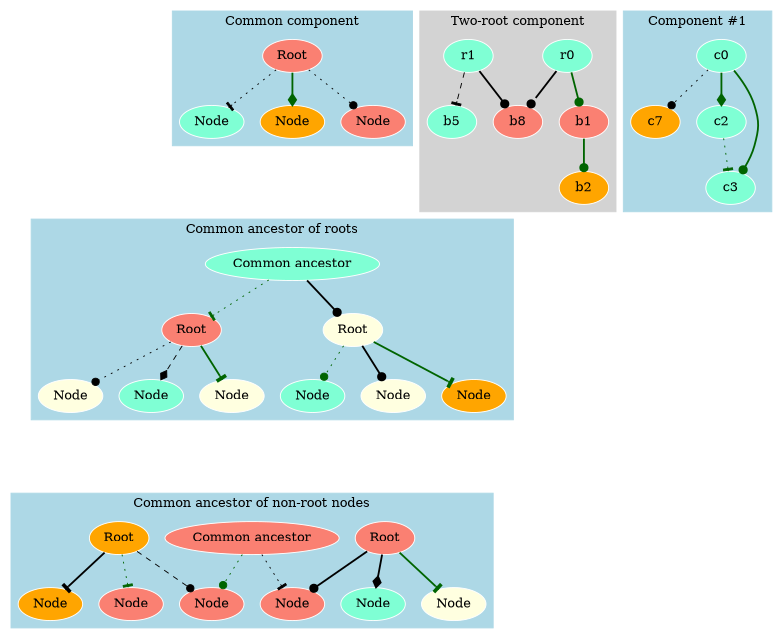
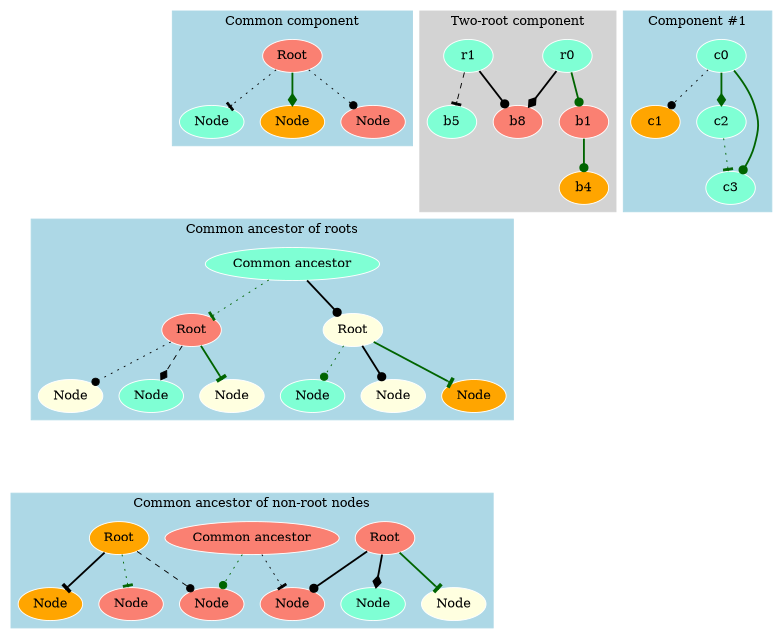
(546, 85) -> (546, 85)
(655, 122) -> (655, 122)
(584, 188) -> (584, 188)
